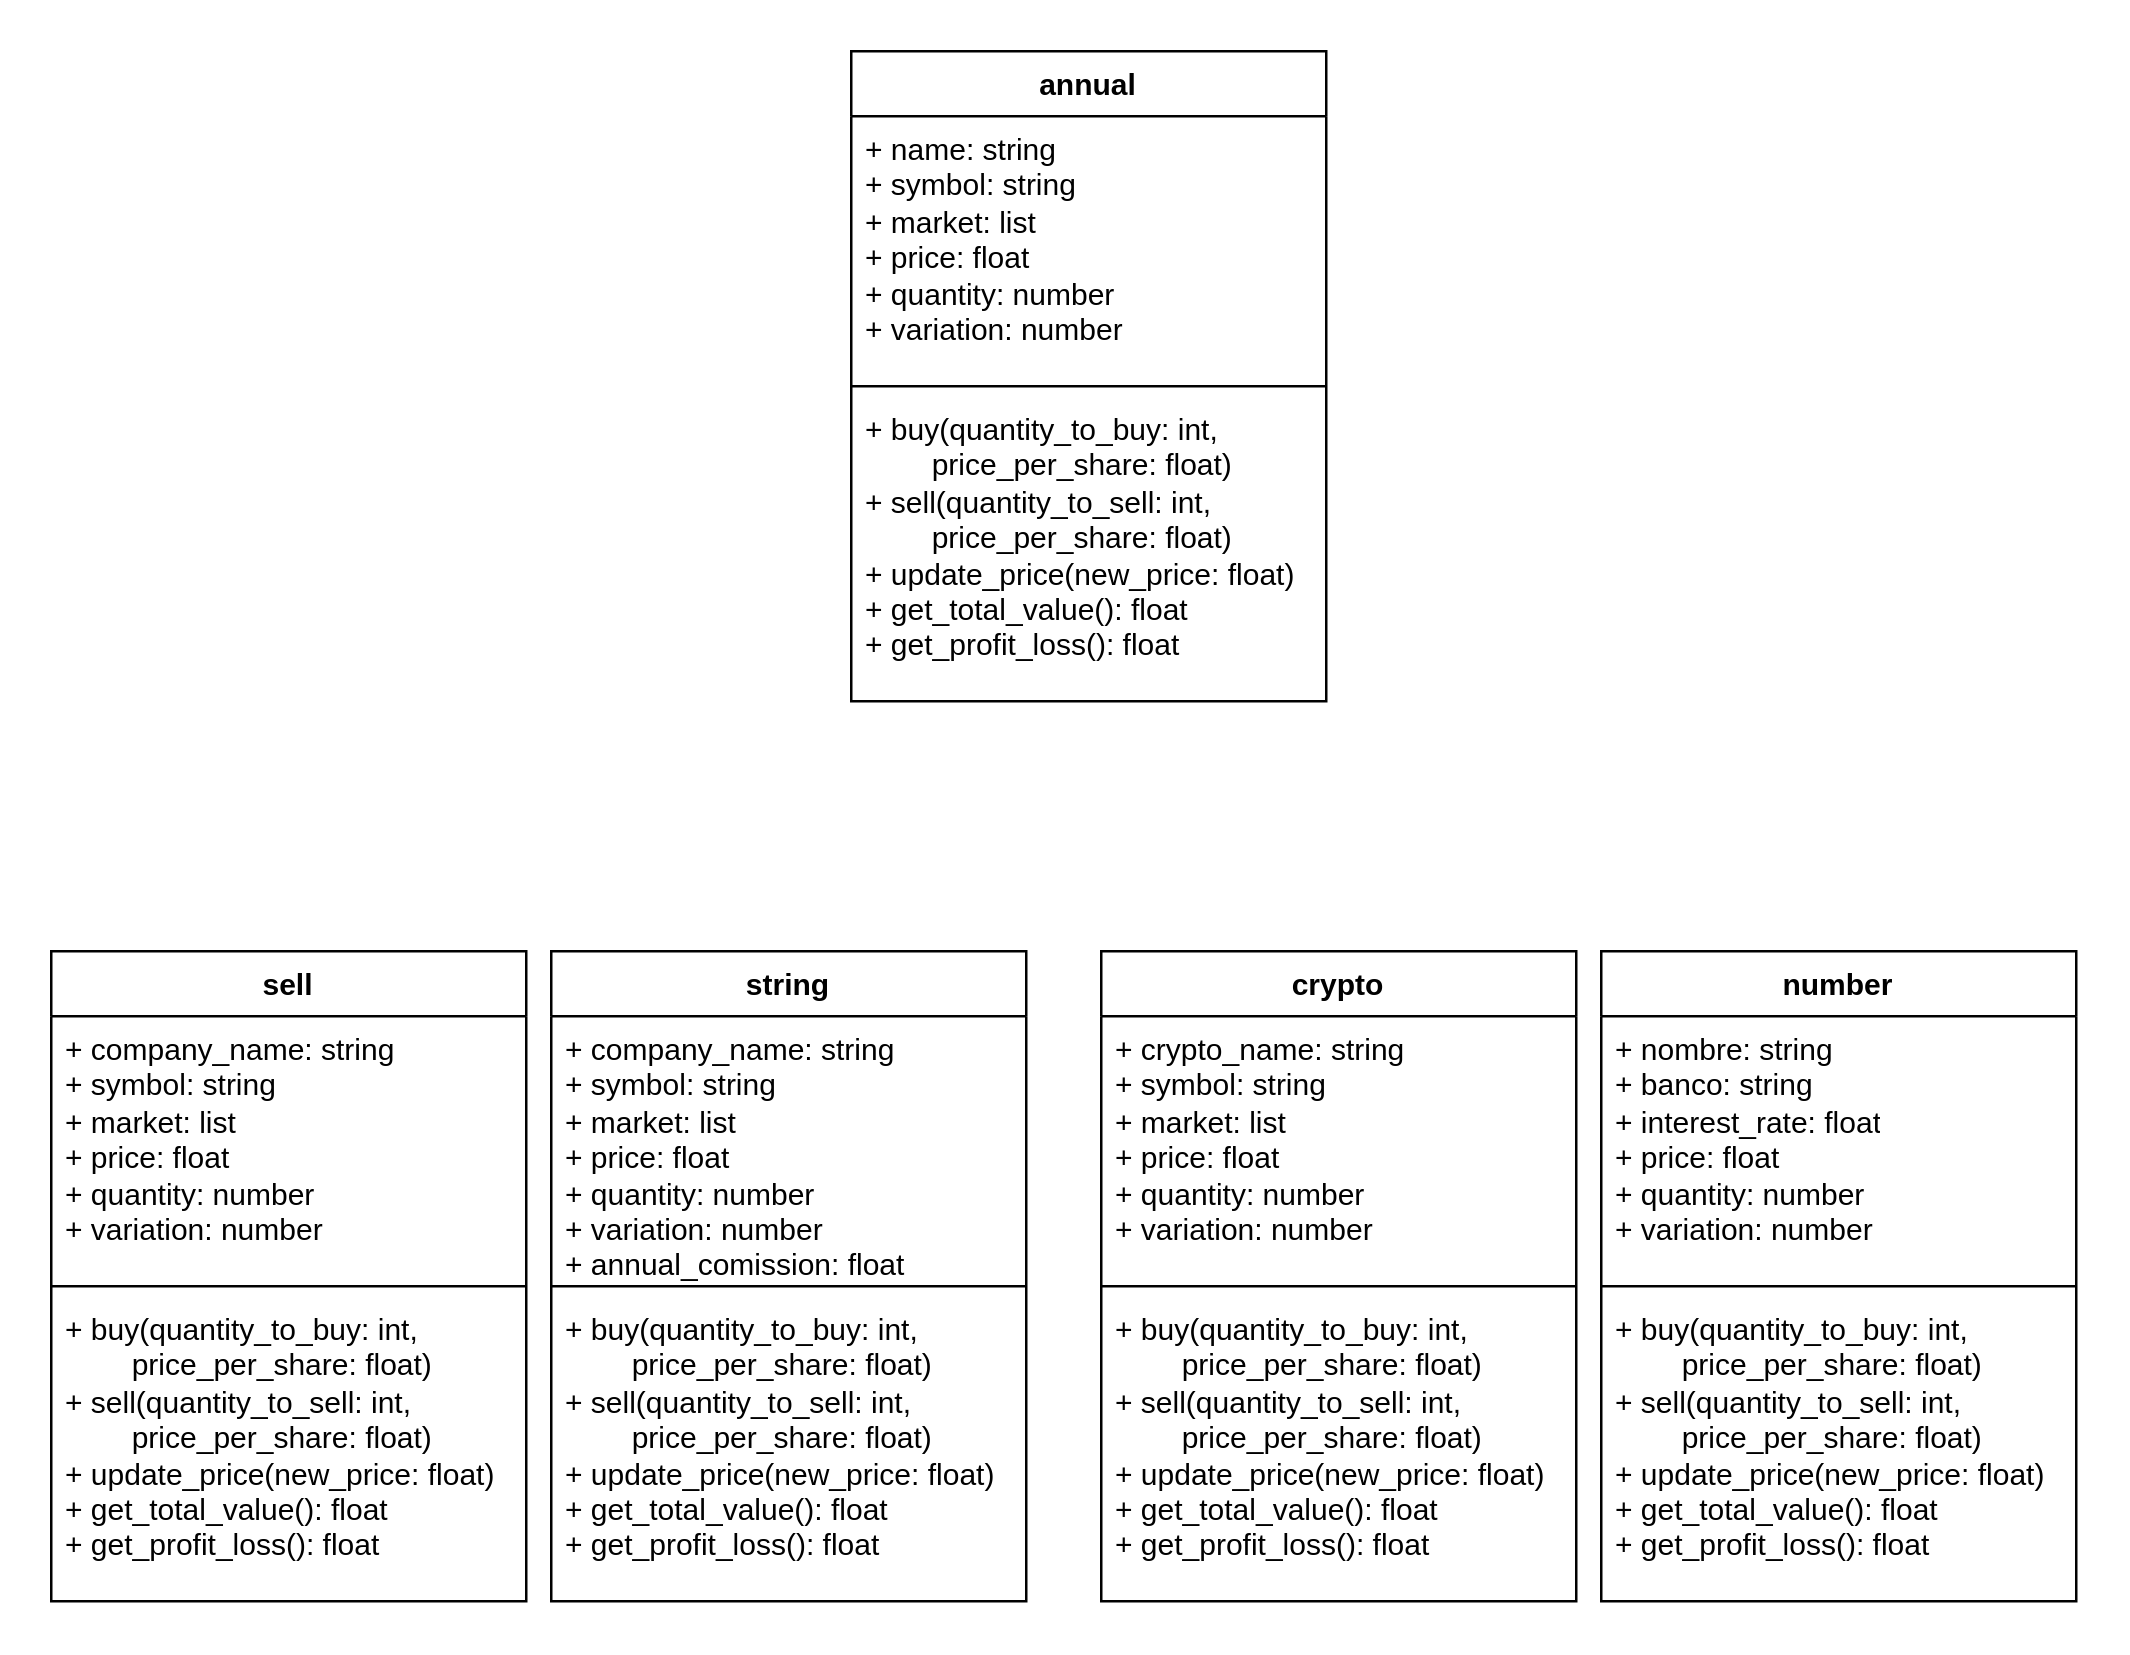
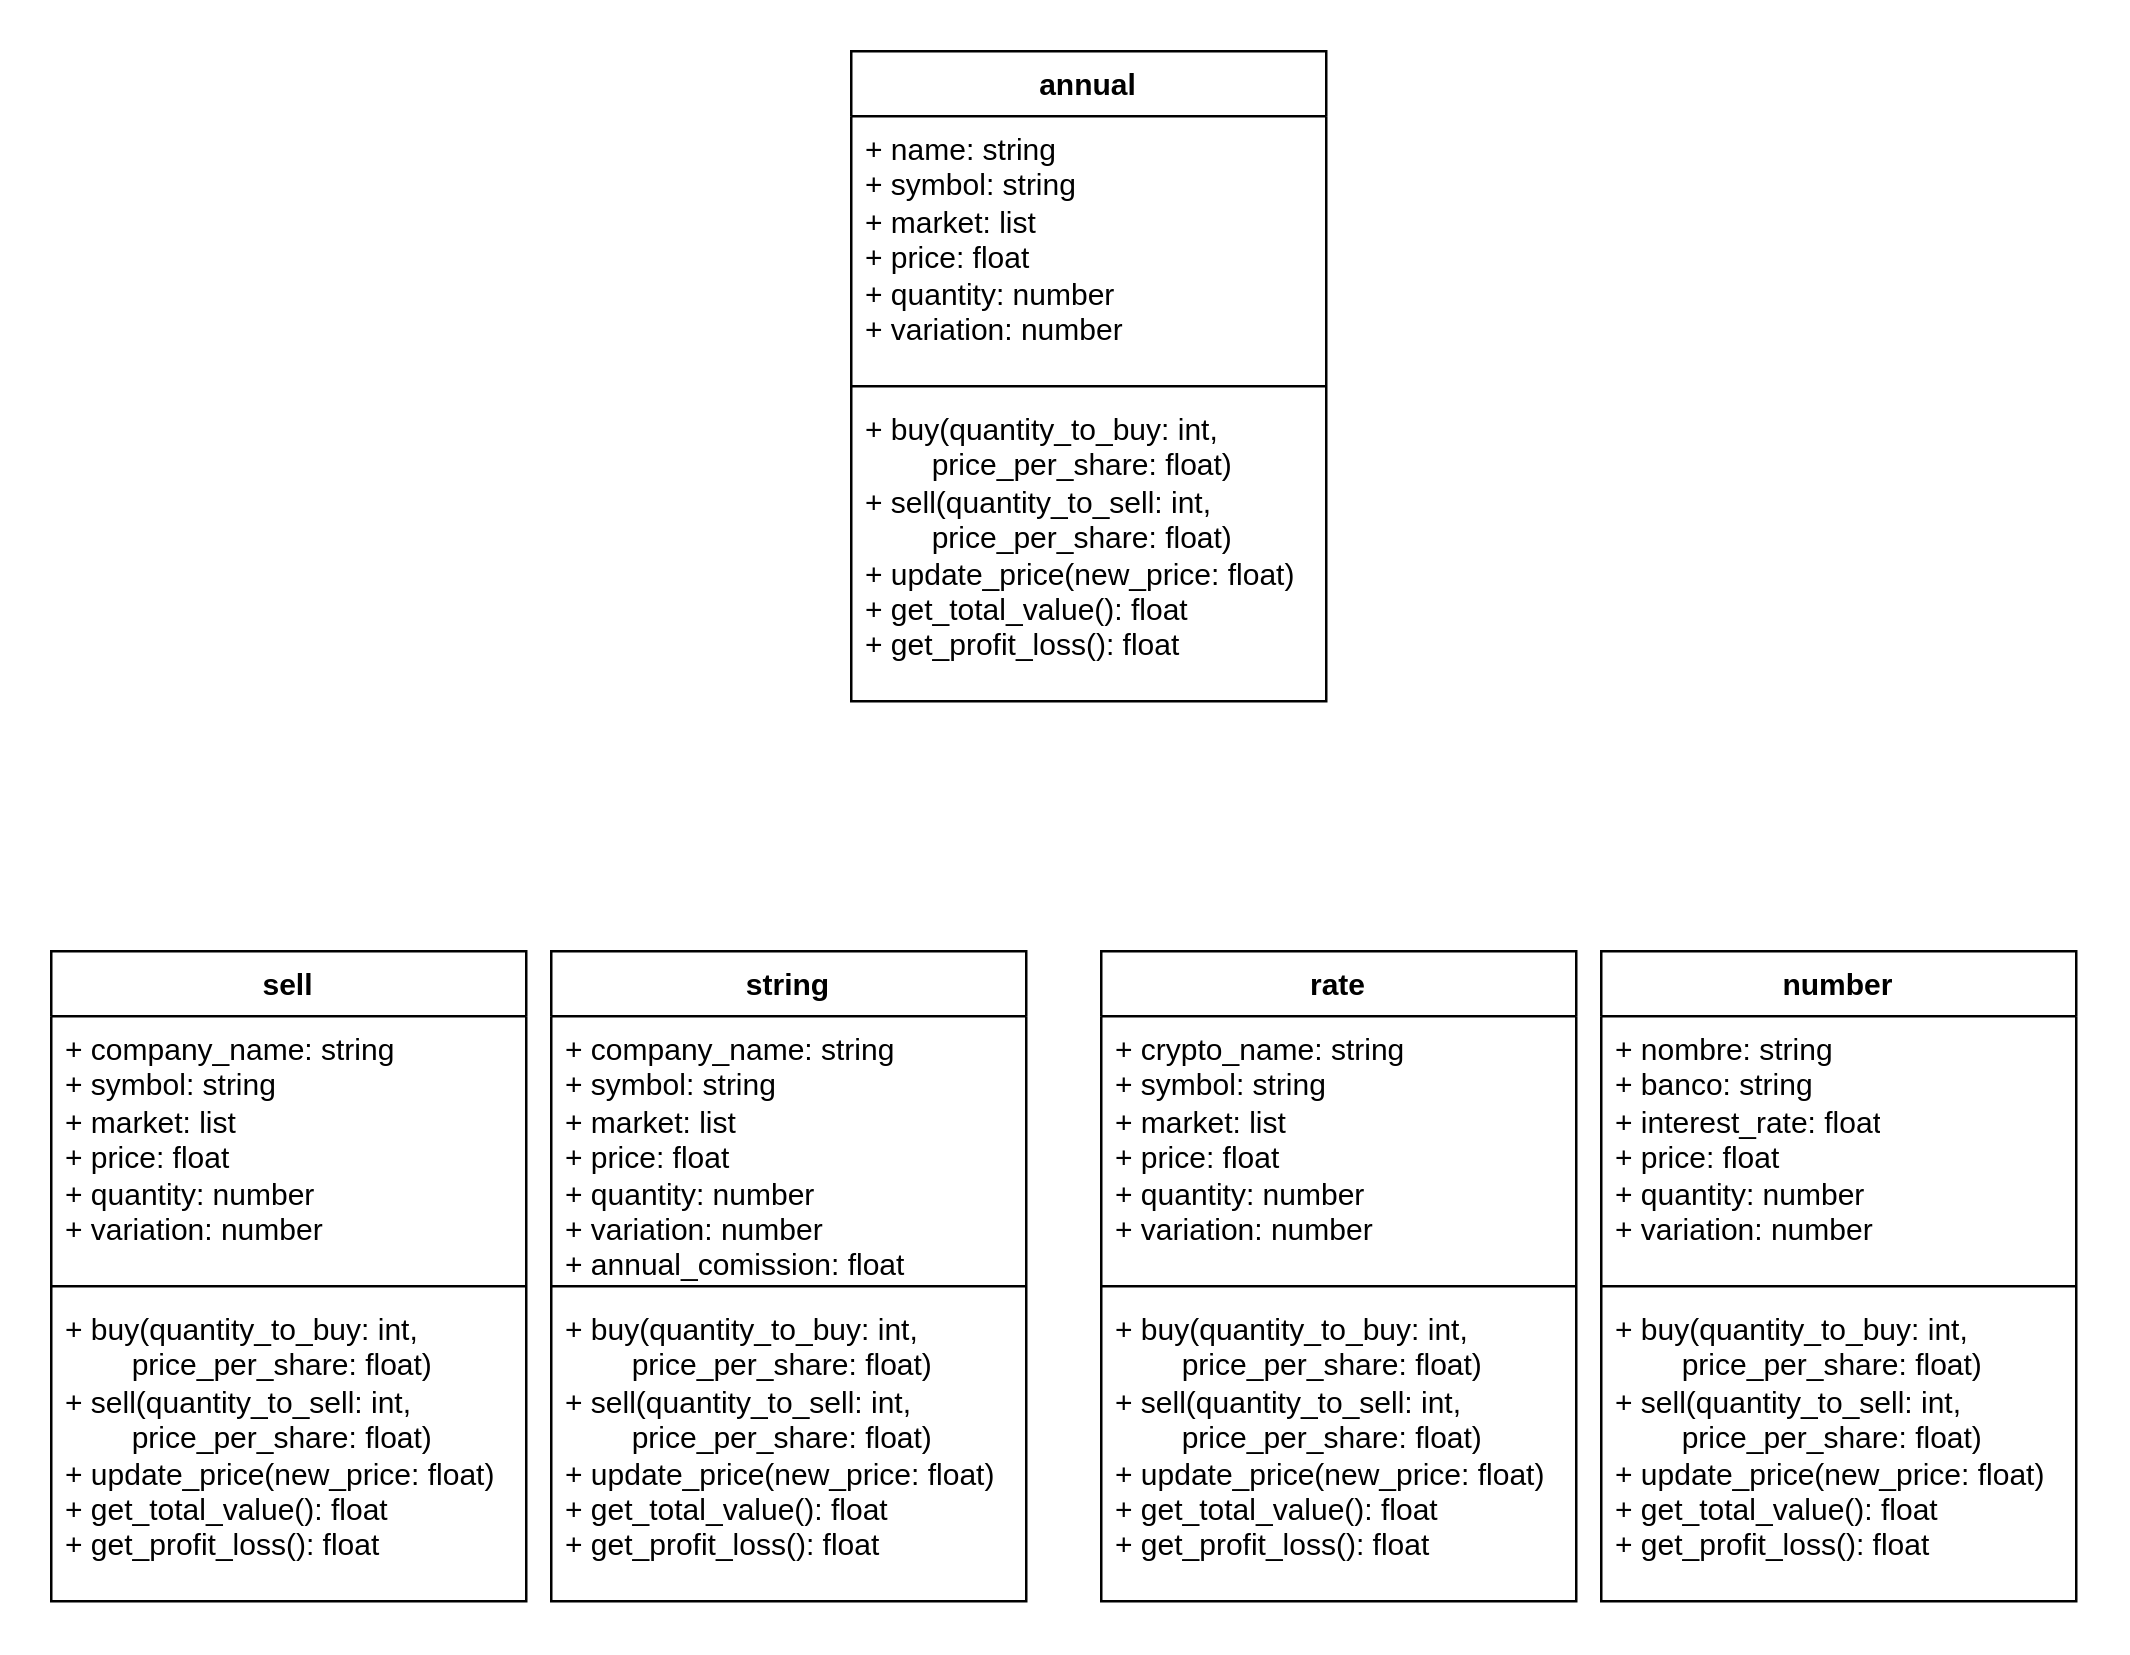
(1339, 987) -> (1339, 987)
